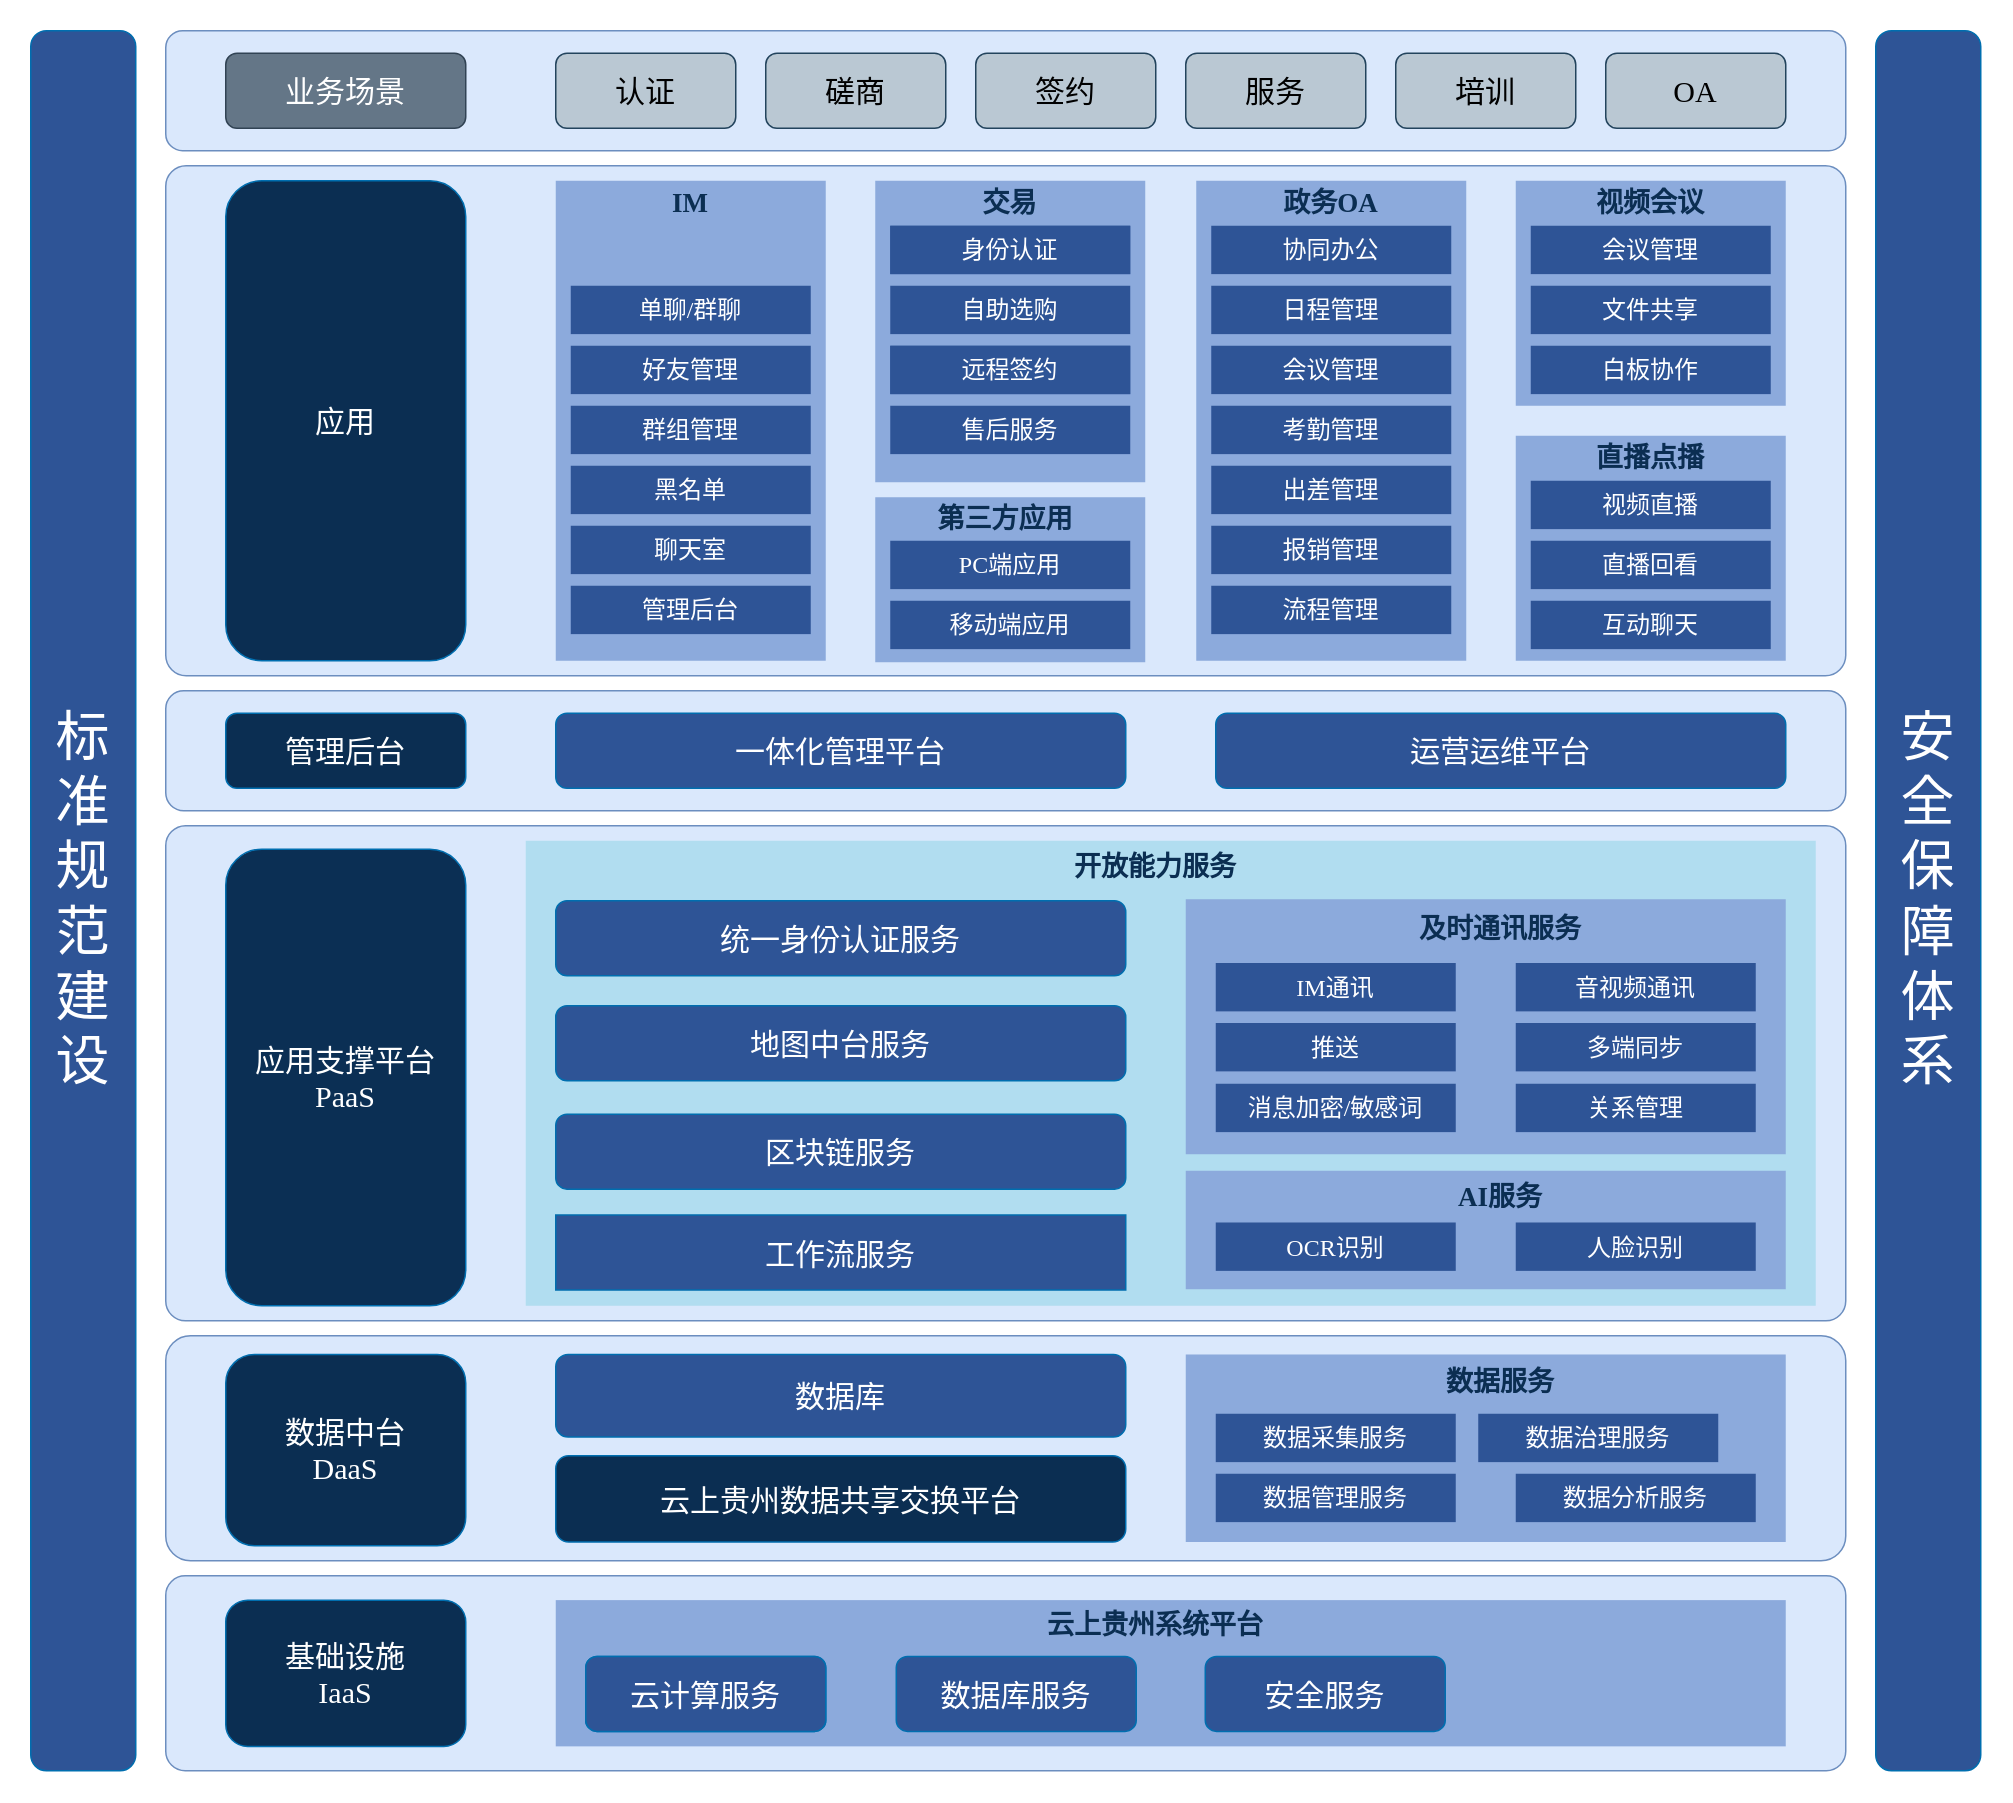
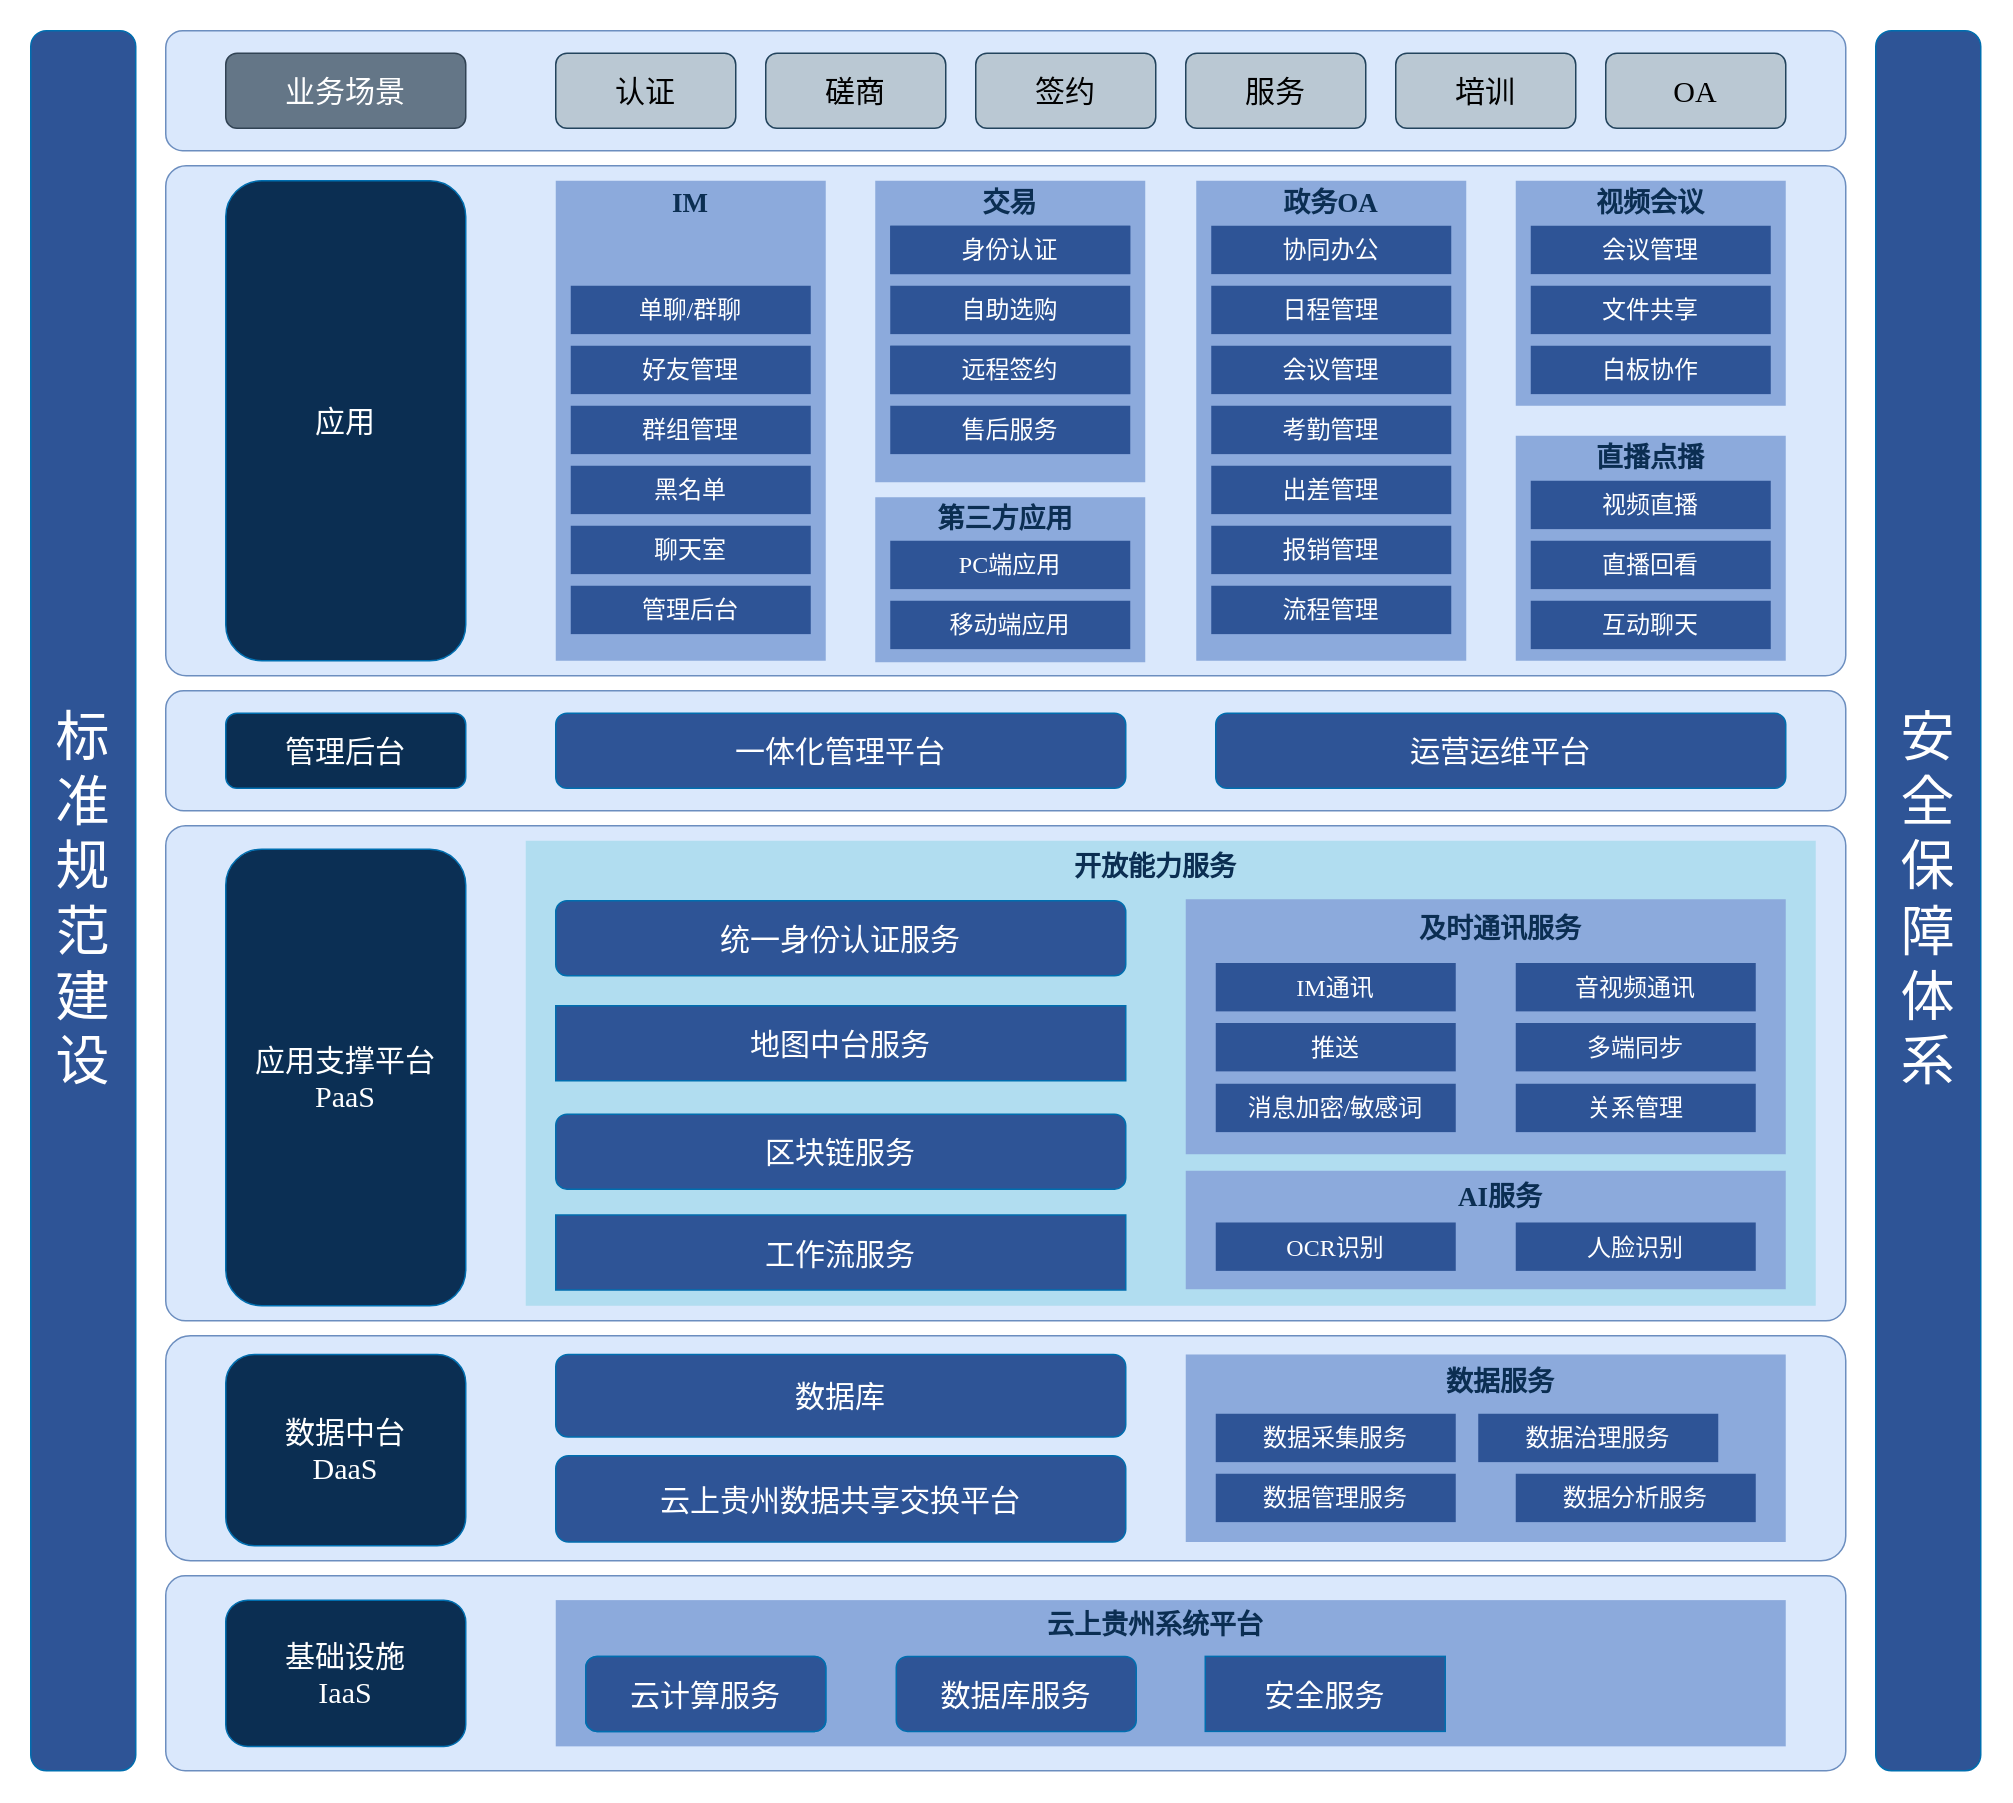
(841, 1043) -> (841, 1043)
(841, 1499) -> (841, 1499)
(1325, 1694) -> (1325, 1694)
